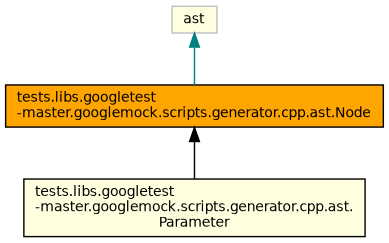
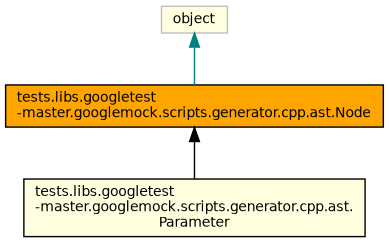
(194, 20) -> (194, 20)
